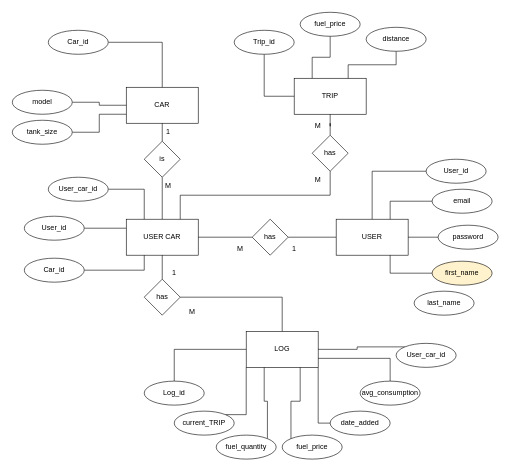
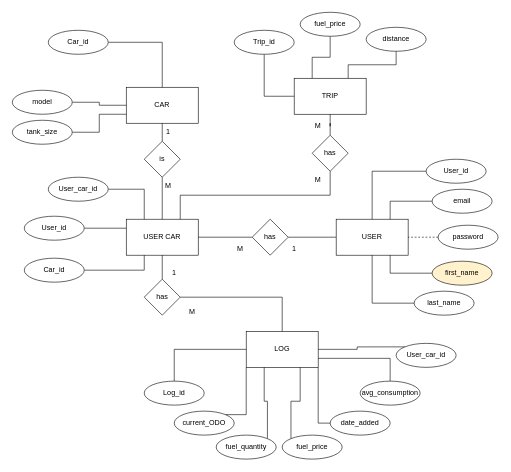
(423, 237) -> (423, 237)
none -> (372, 300)
(204, 423) -> (204, 423)
